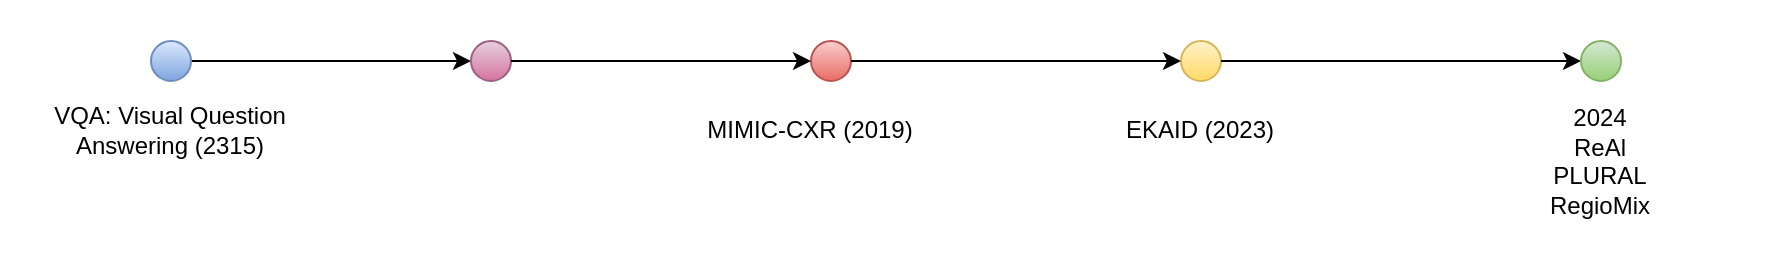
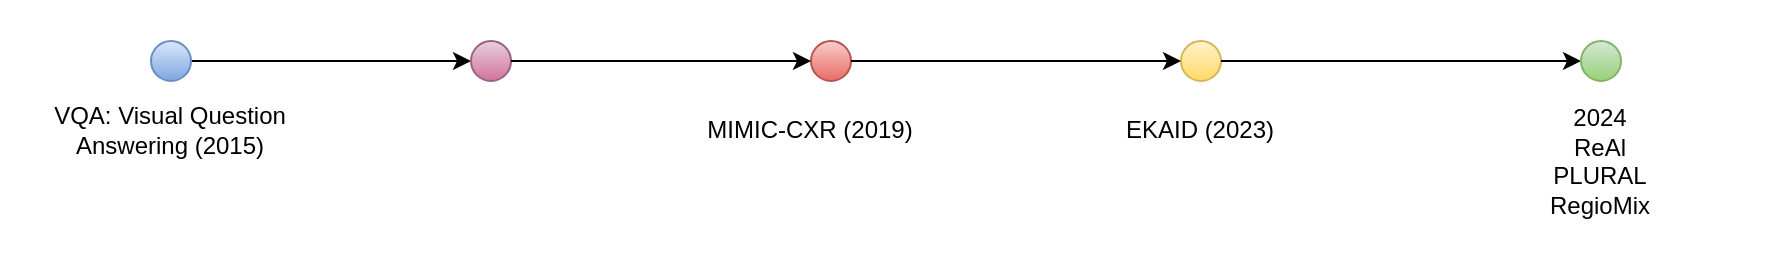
(171, 131) -> (171, 131)
